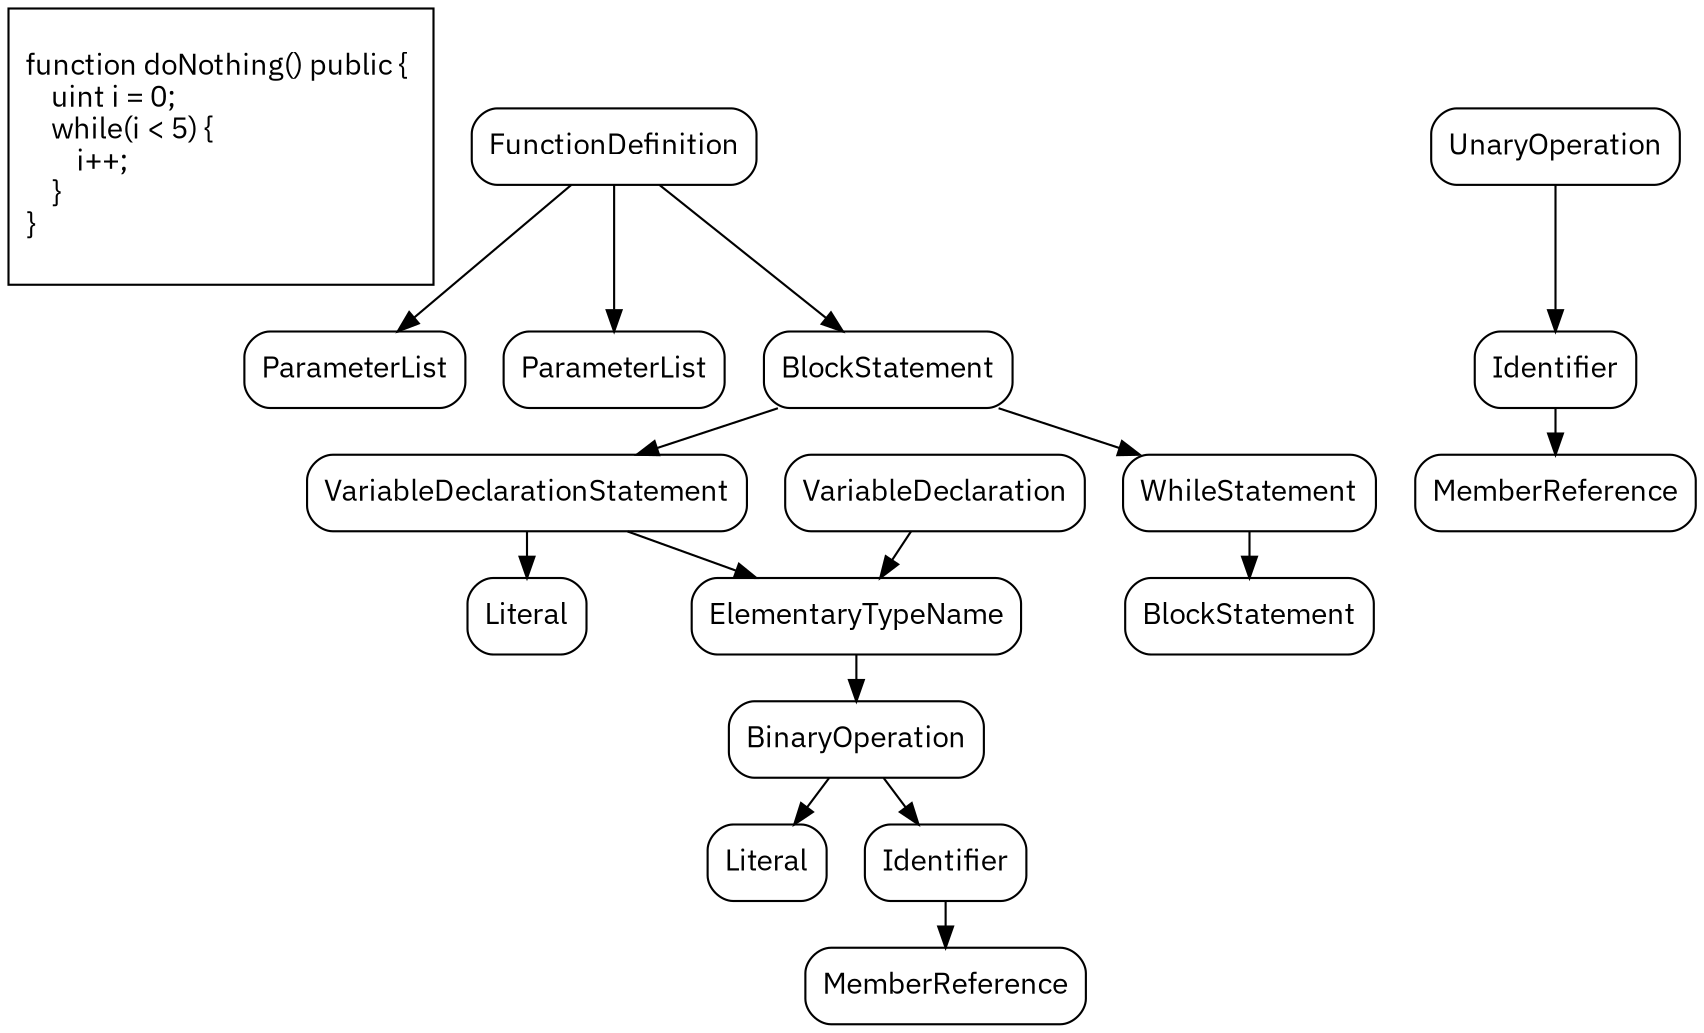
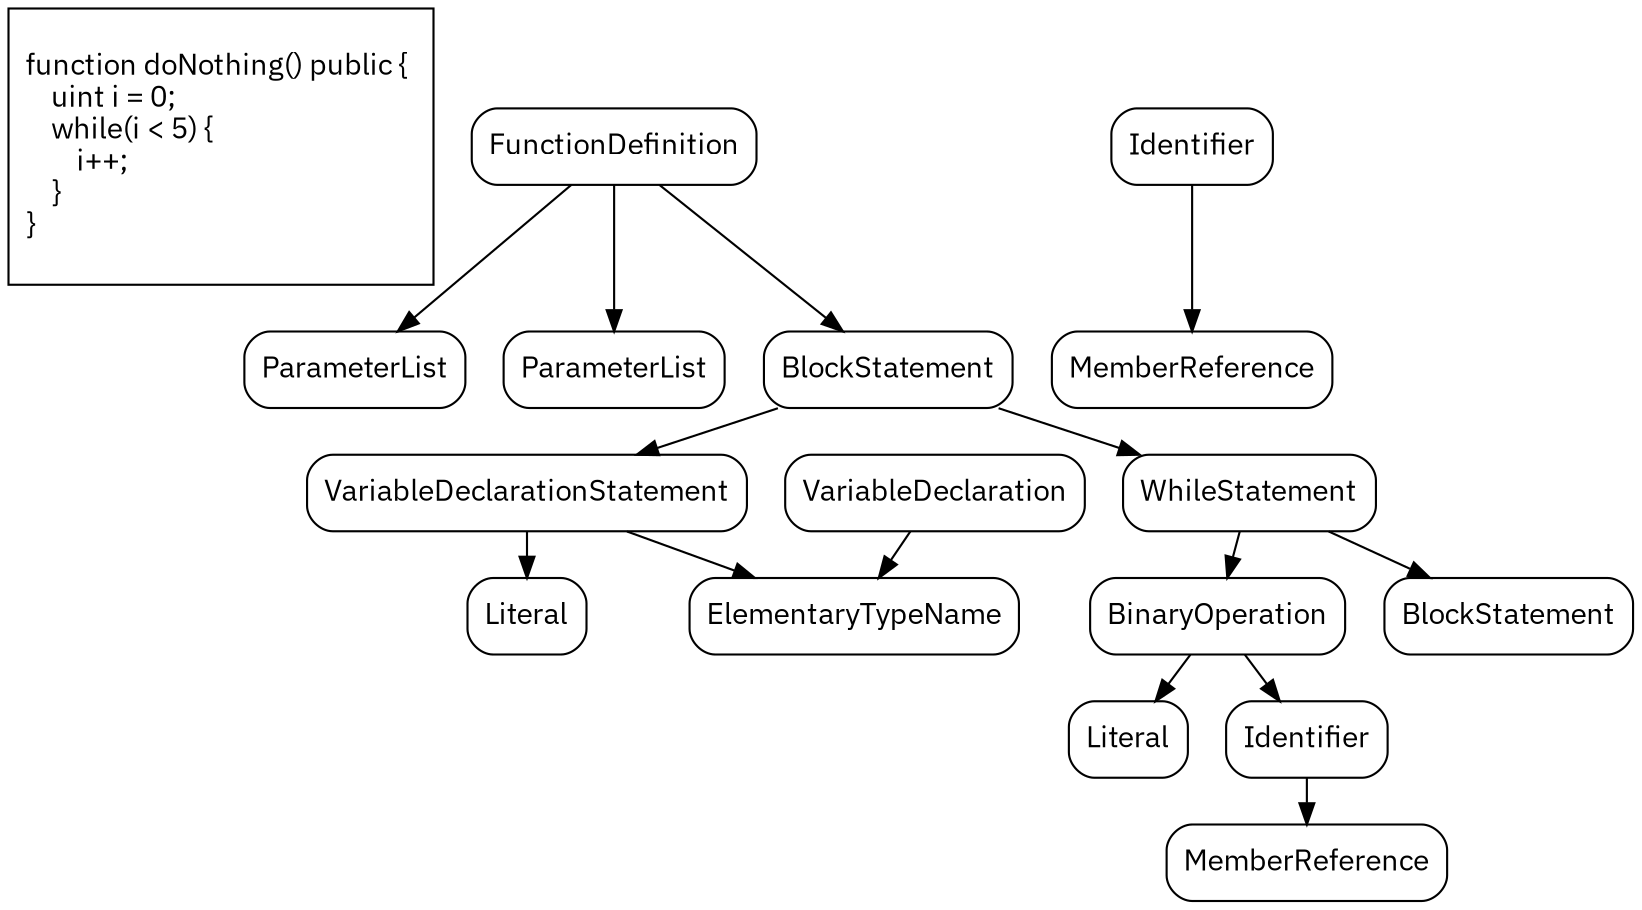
(1556, 147) -> none
(856, 667) -> (1236, 544)
